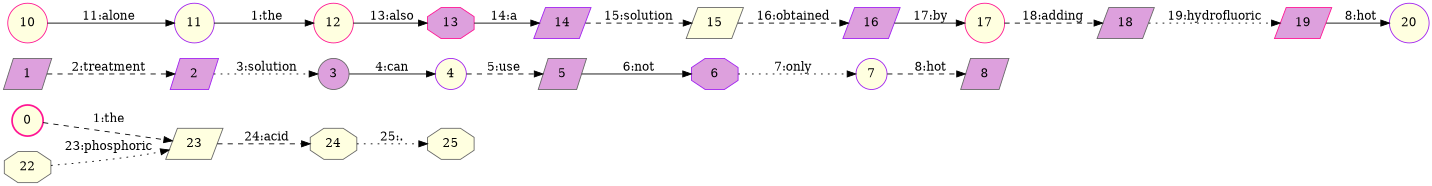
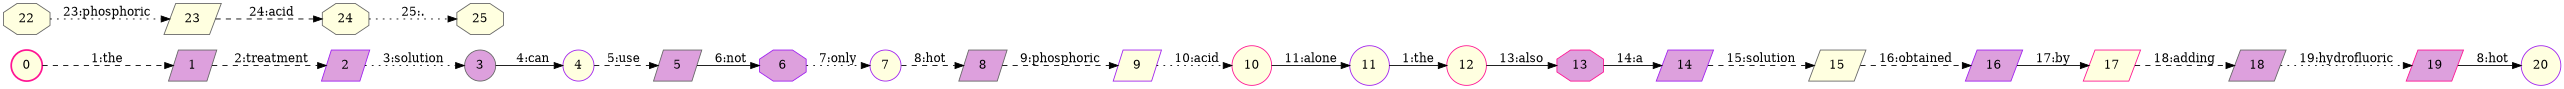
(985, 23) -> (2112, 66)
none -> (1137, 66)
(103, 131) -> (104, 66)
